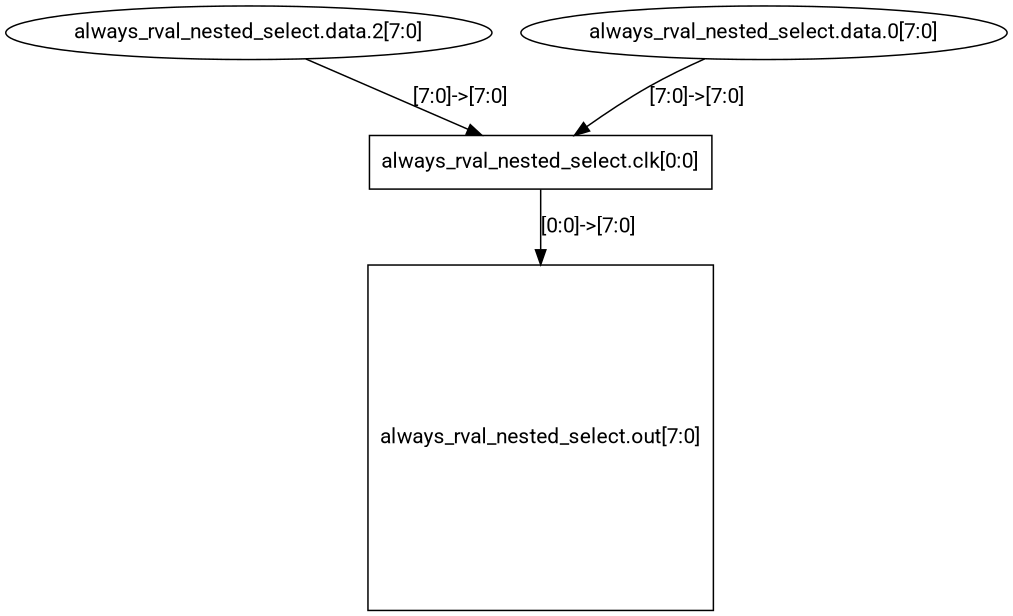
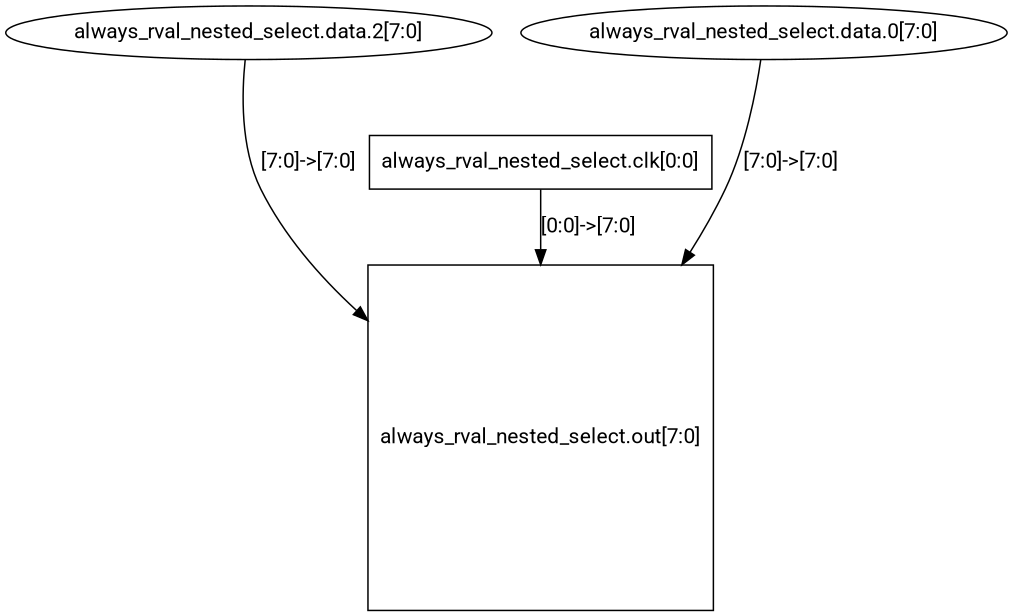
(644, 89) -> (737, 160)
(387, 94) -> (266, 200)
